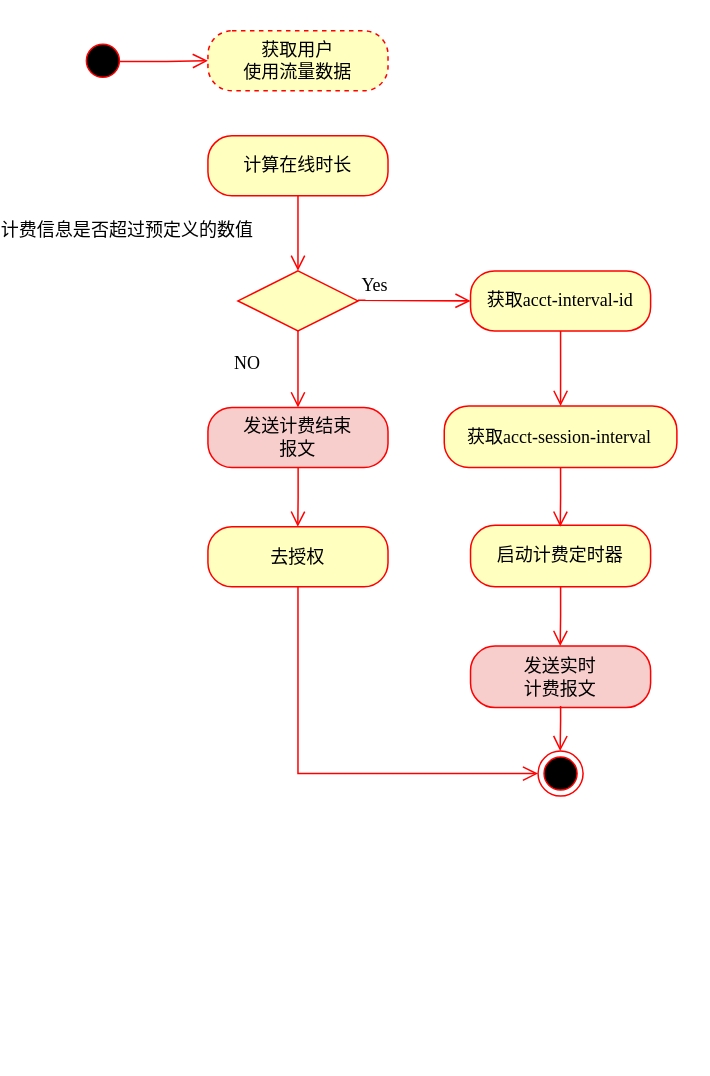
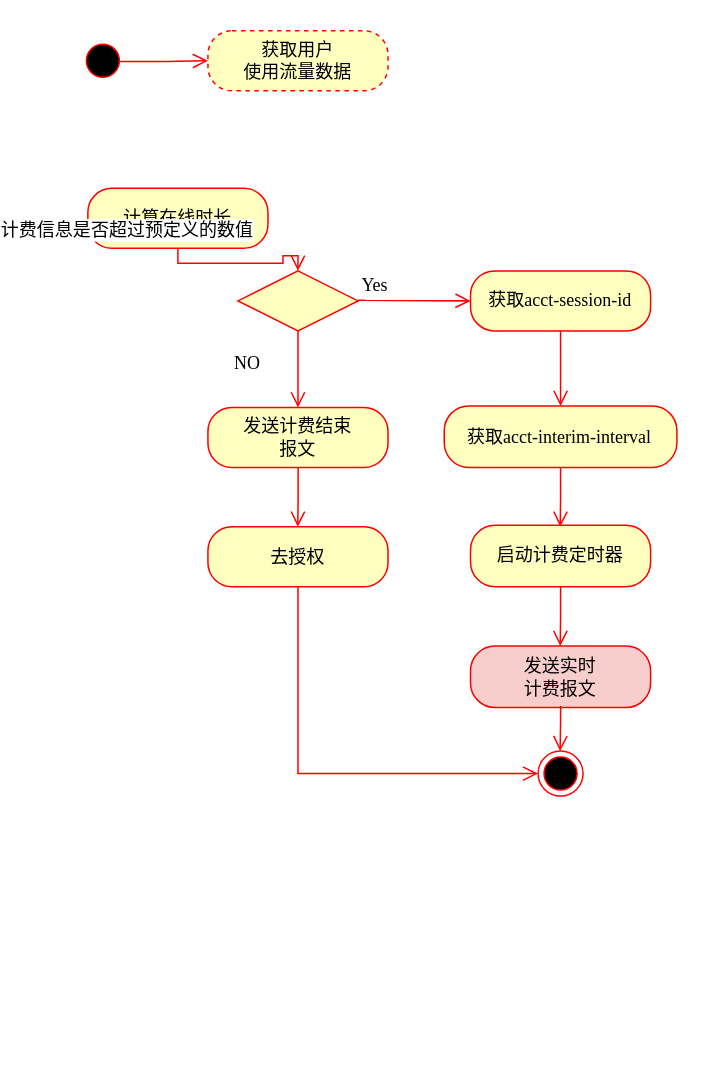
(298, 166) -> (178, 218)
(560, 301) -> (560, 301)
(298, 437) -> (298, 437)
(560, 437) -> (560, 437)
